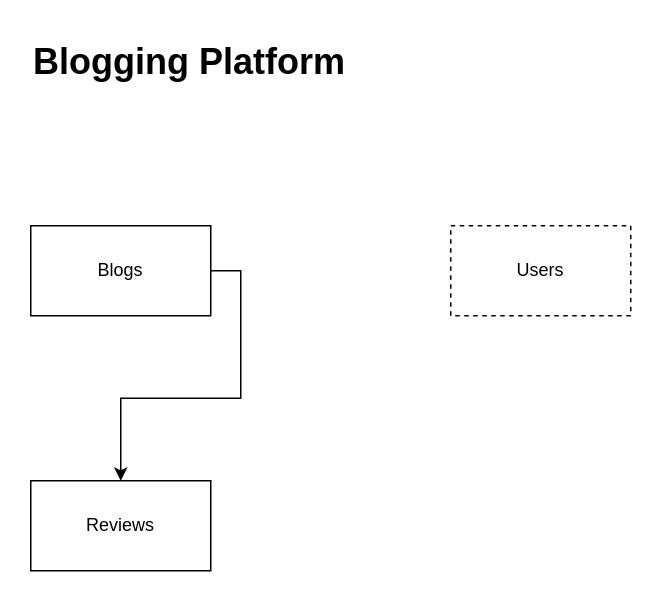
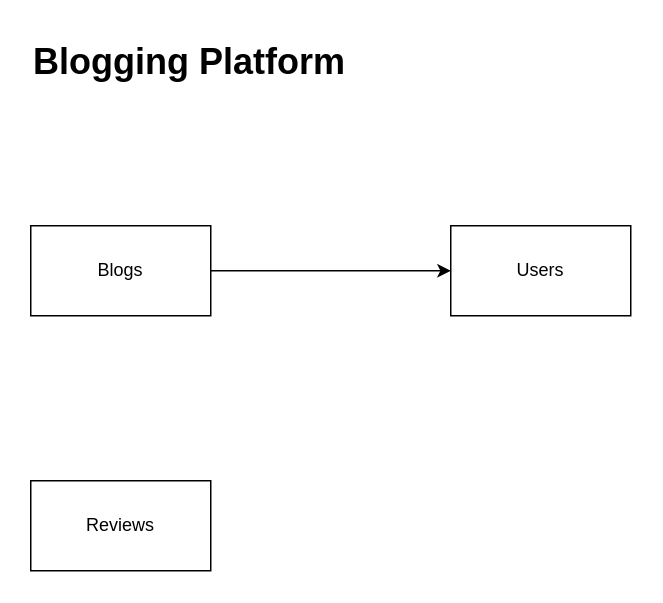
(541, 271) -> (541, 271)
(210, 398) -> (339, 271)
